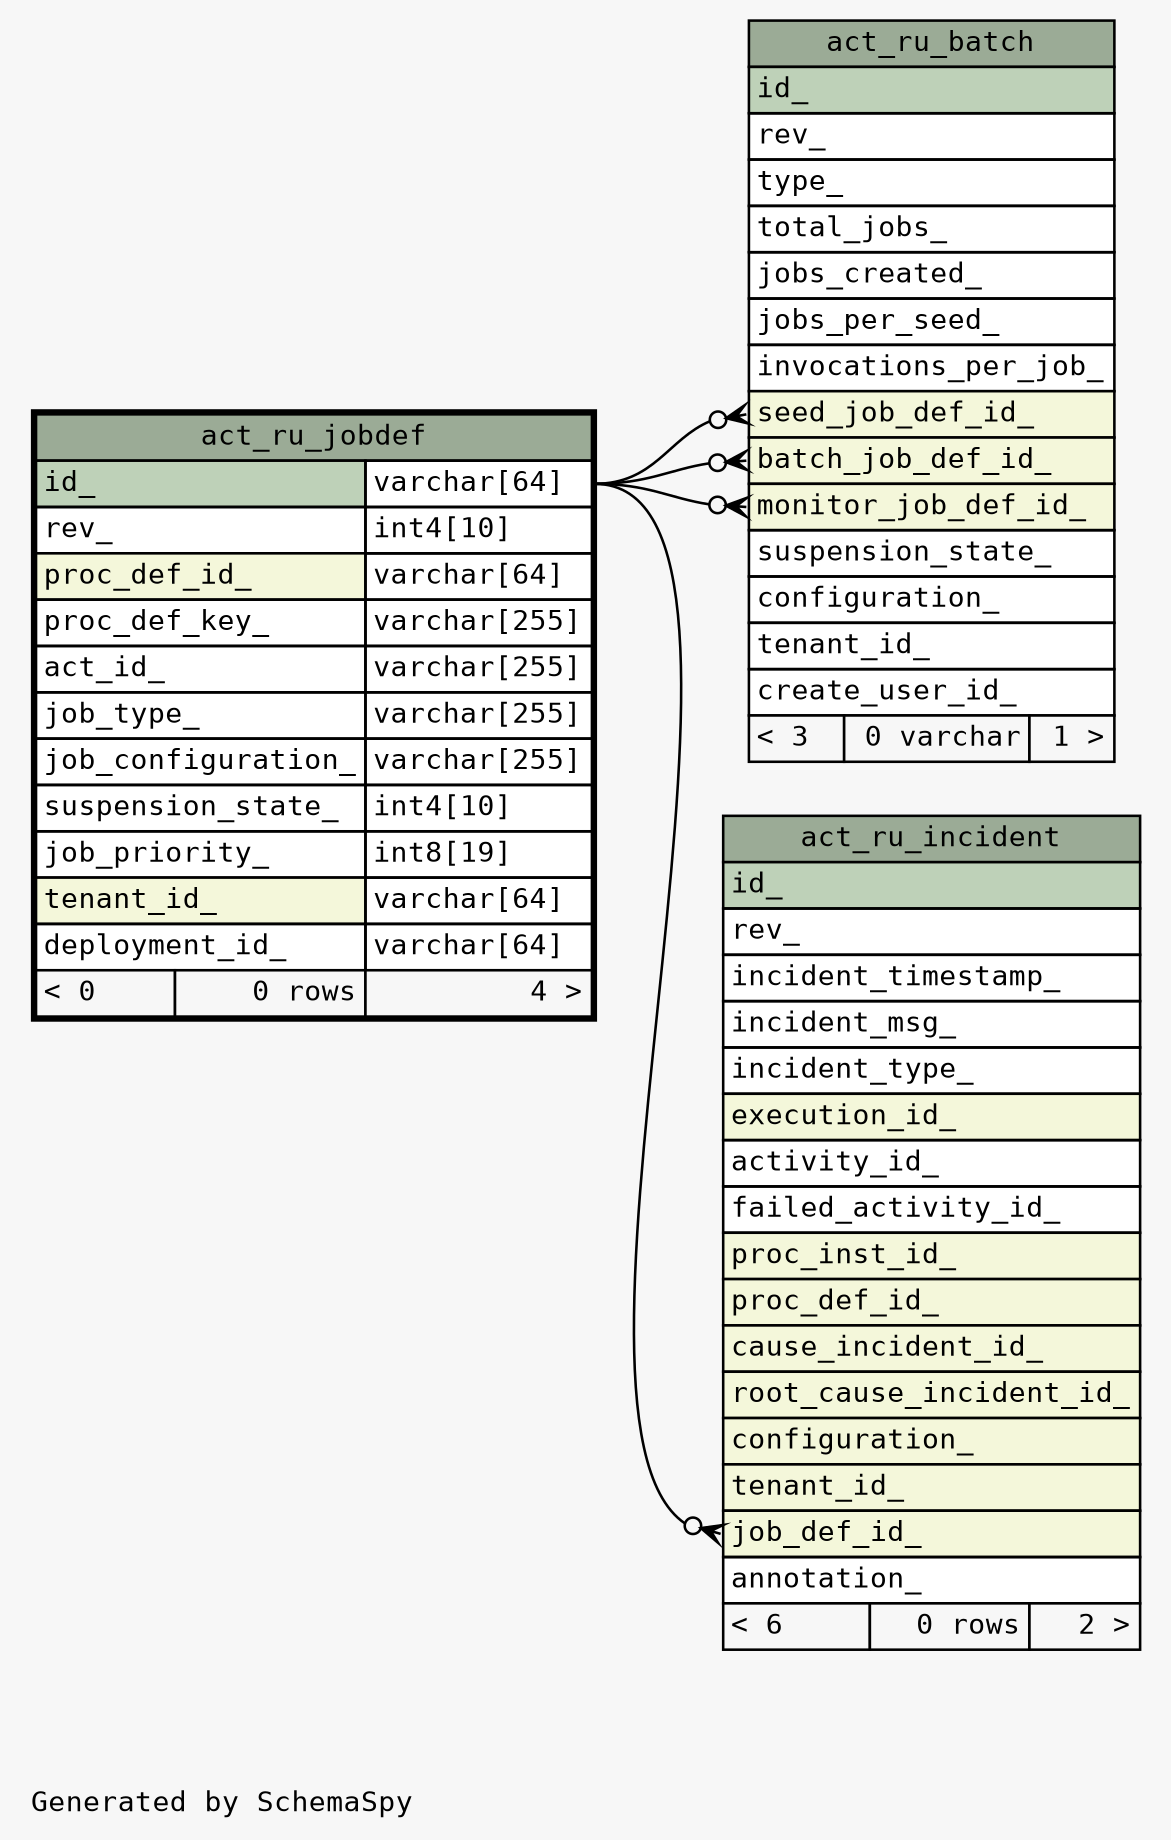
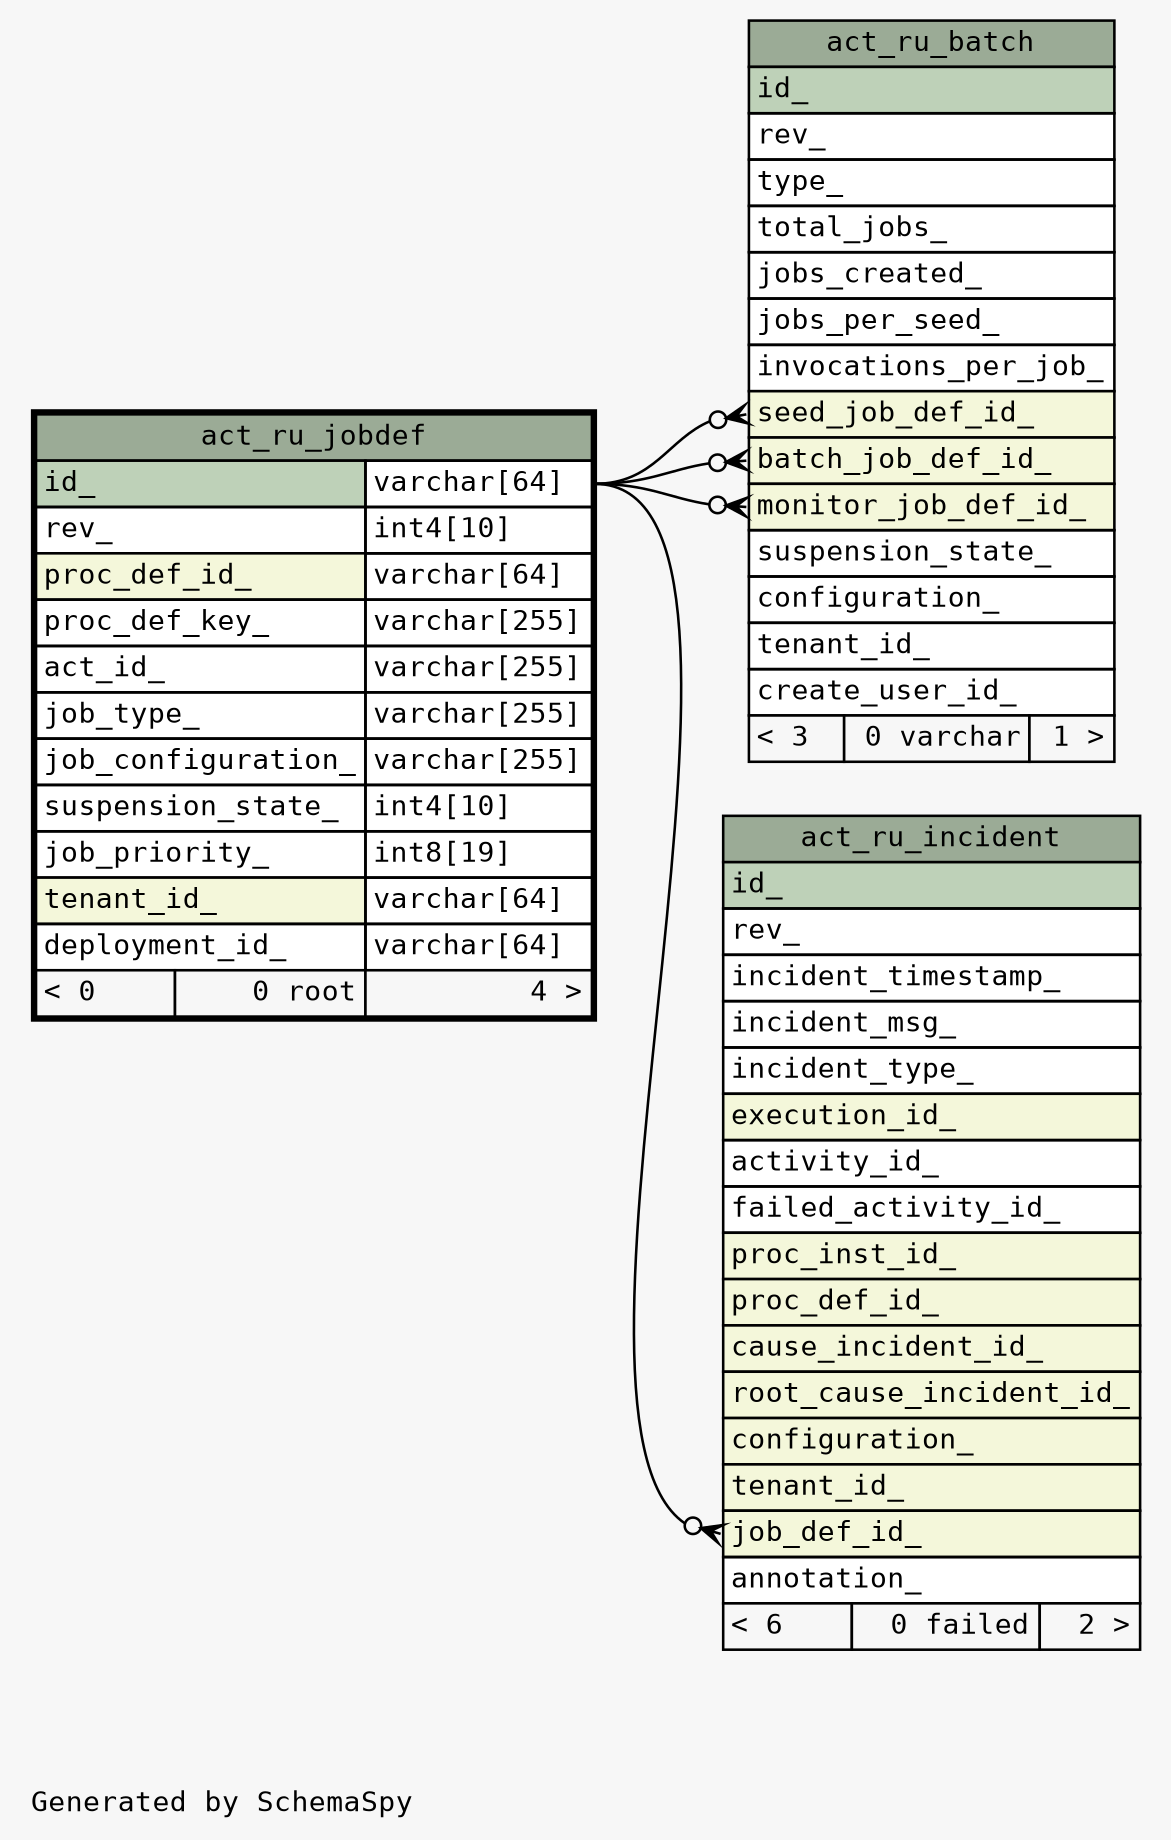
(305, 992) -> (305, 992)
(969, 1625) -> (961, 1625)
